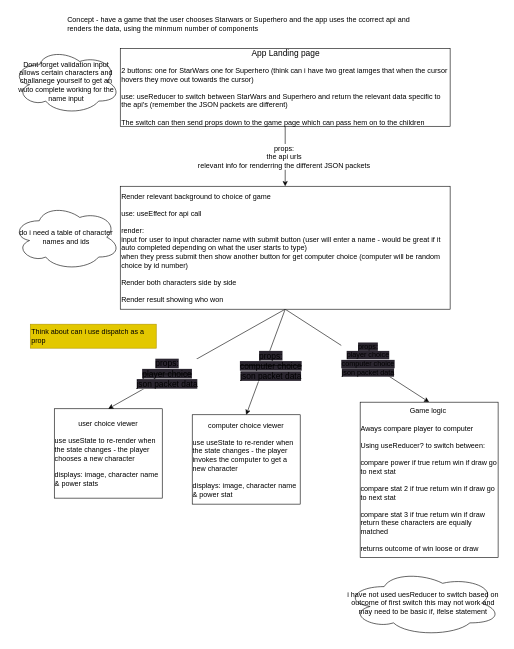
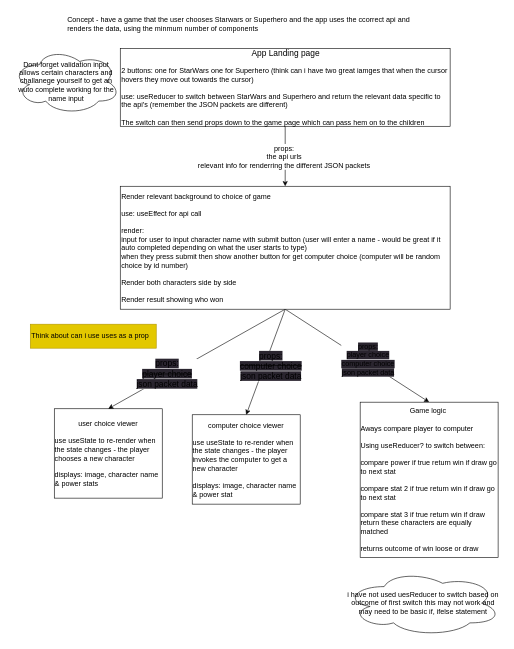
(66, 237) -> none
(94, 336) -> (94, 336)
